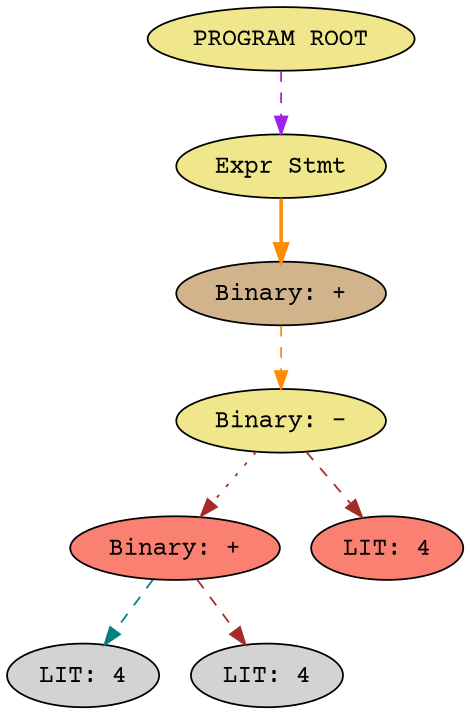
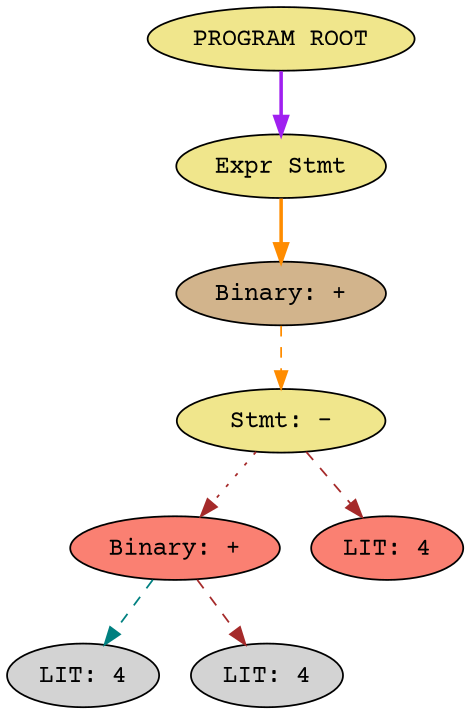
(281, 94) -> (281, 94)
(281, 421) -> (281, 421)
